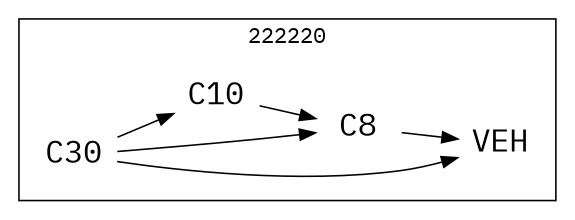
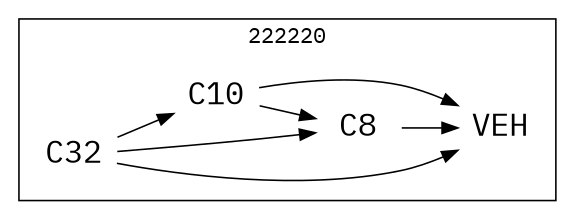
none -> (352, 80)
(74, 155) -> (74, 155)
